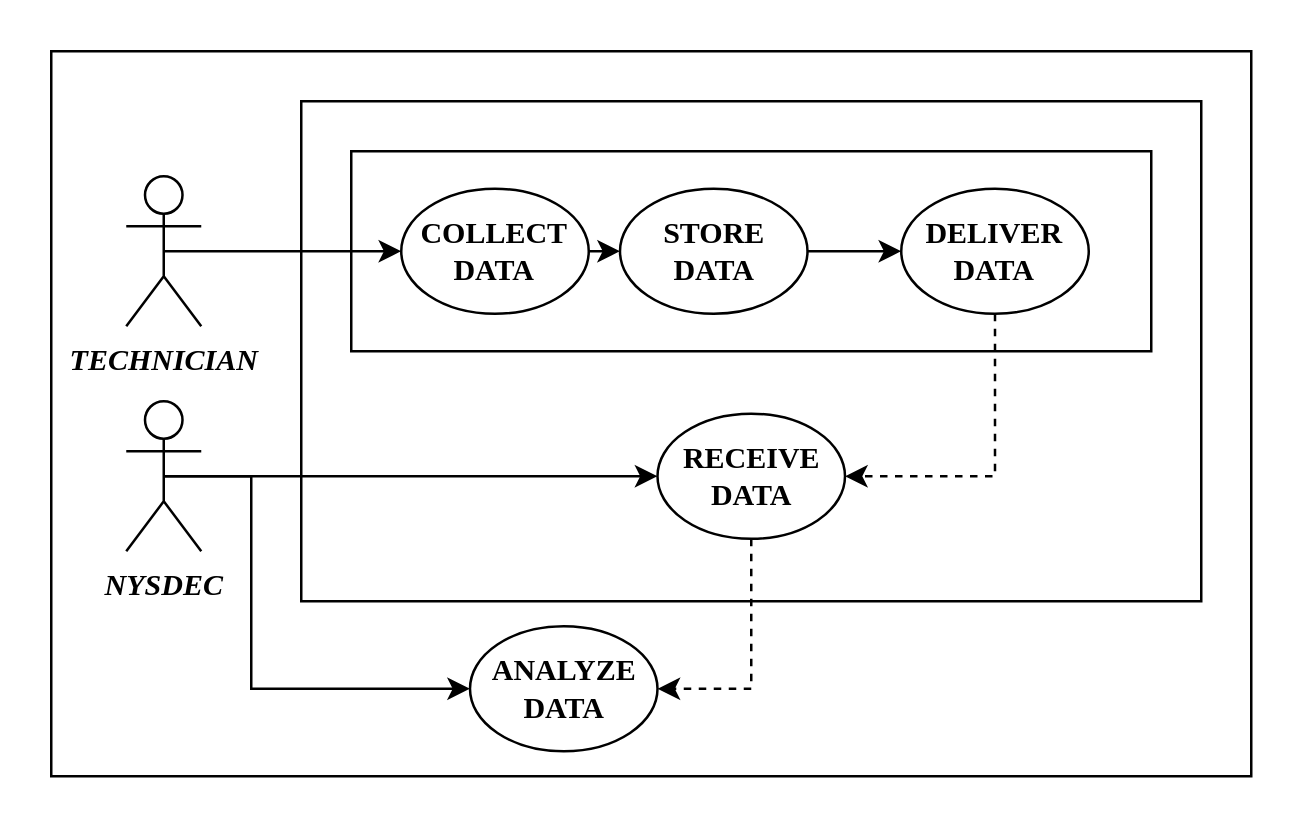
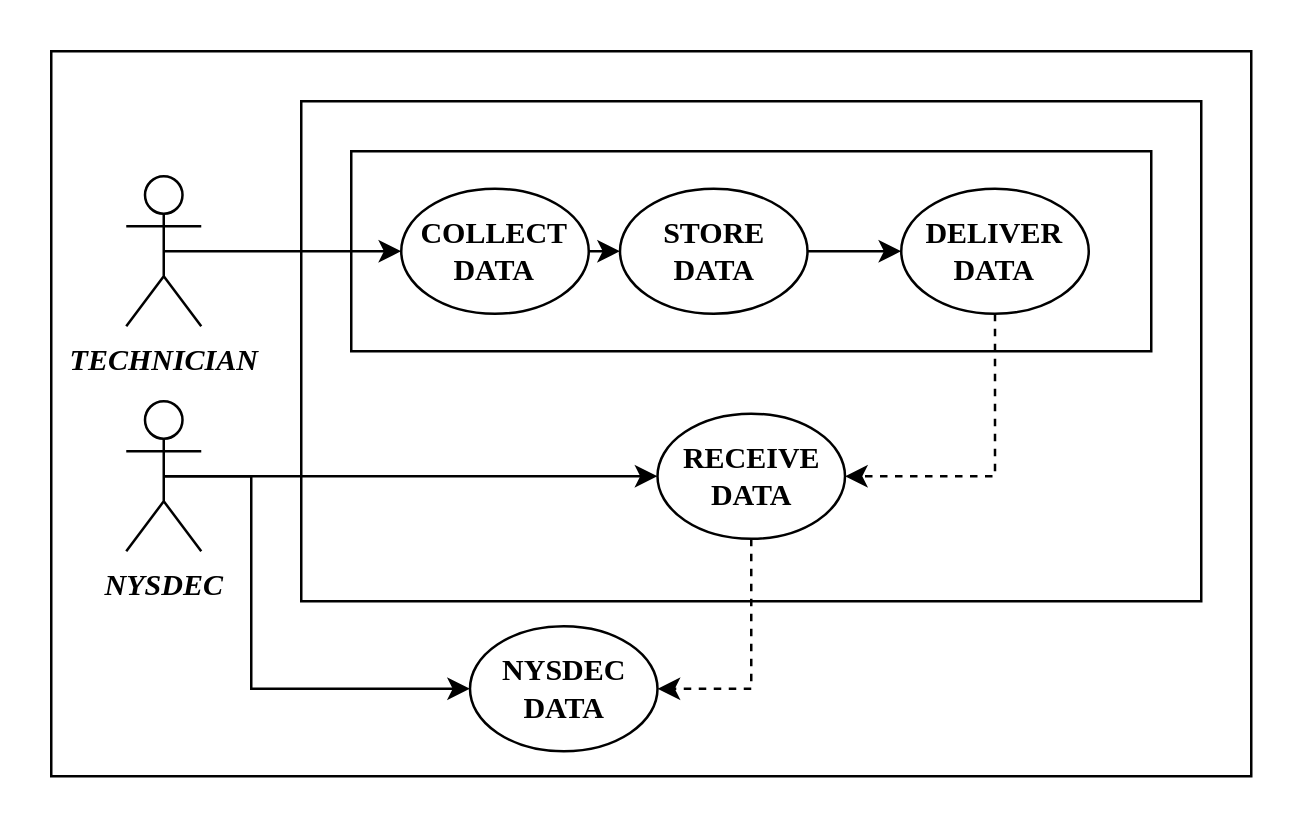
(565, 689) -> (565, 689)
